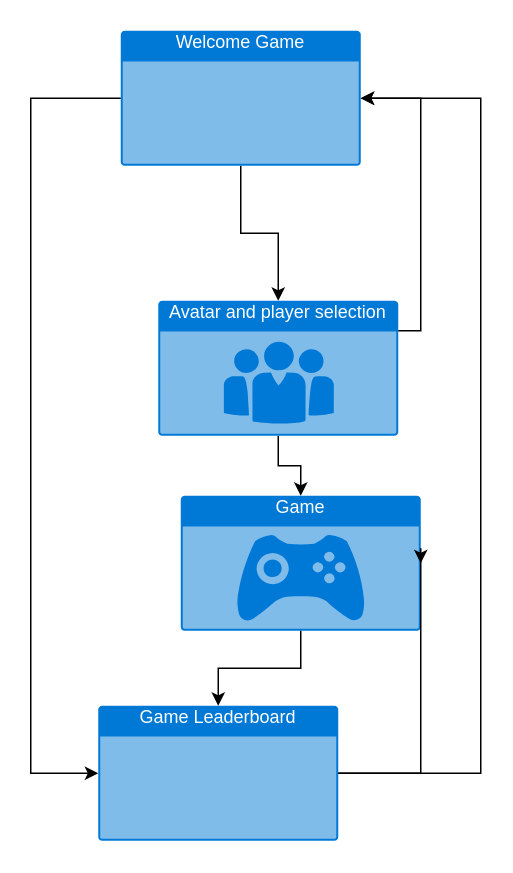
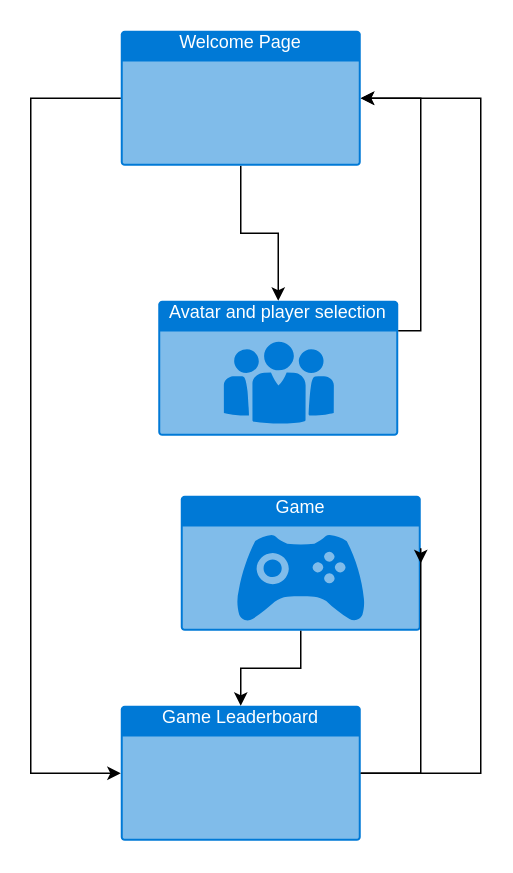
(241, 43) -> (241, 43)
(284, 466) -> none
(218, 773) -> (241, 773)
